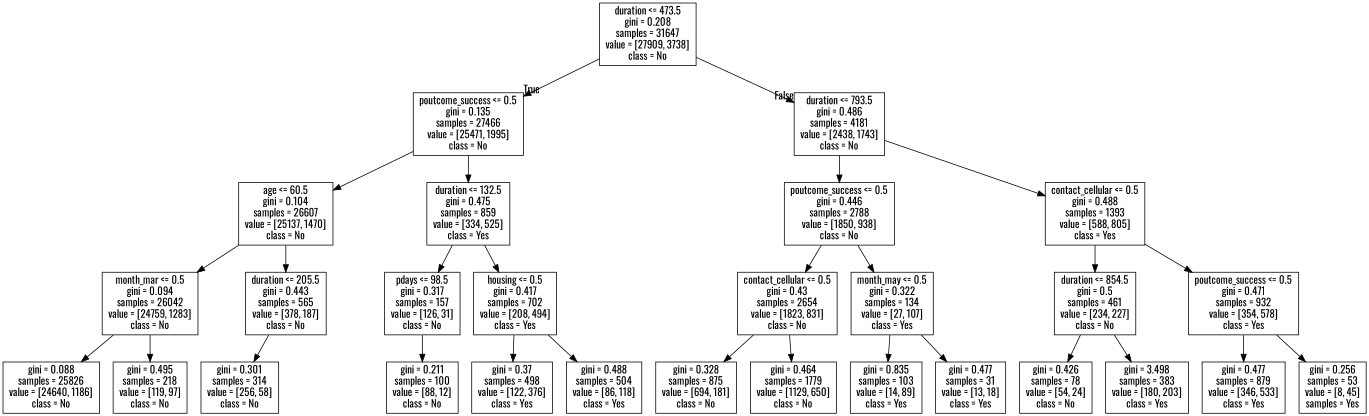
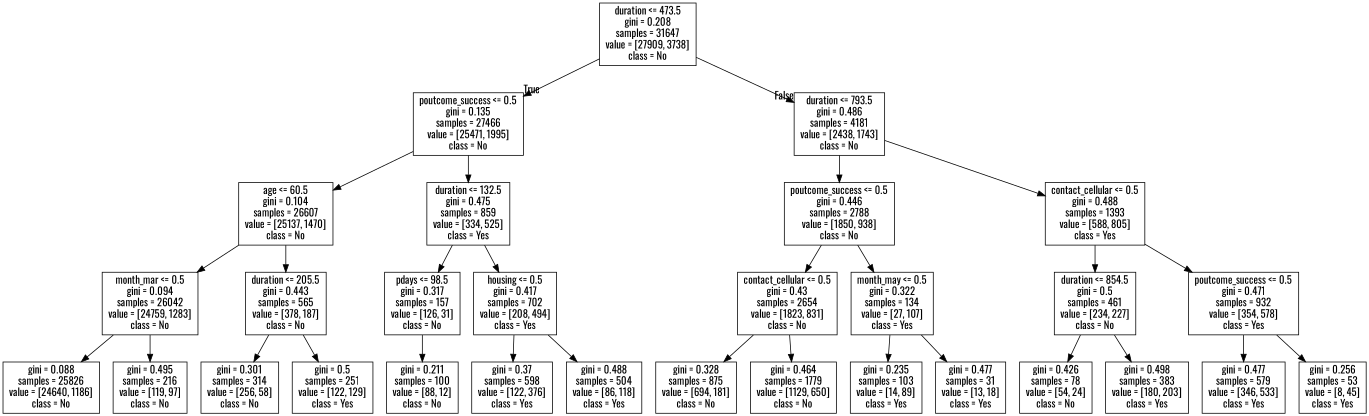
(150, 388) -> (150, 388)
none -> (333, 388)
(512, 388) -> (512, 388)
(886, 388) -> (886, 388)
(1147, 388) -> (1147, 388)
(1244, 388) -> (1244, 388)
(1333, 388) -> (1333, 388)
